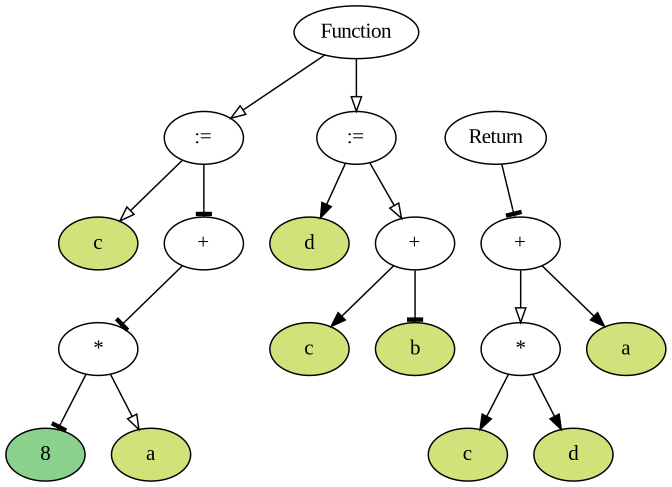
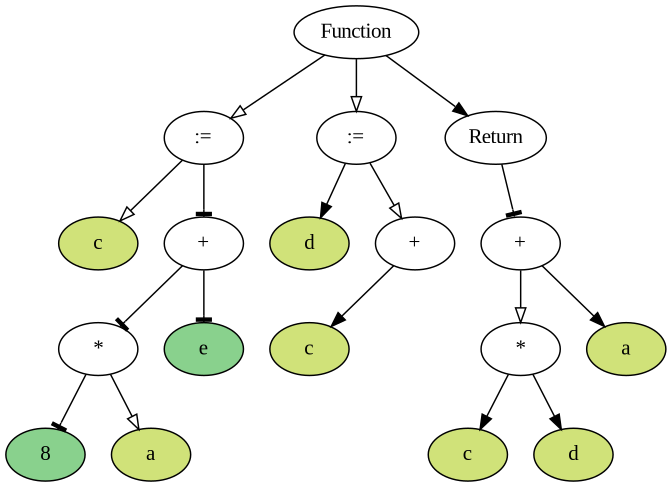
none -> (421, 81)
none -> (204, 349)
(415, 349) -> none
